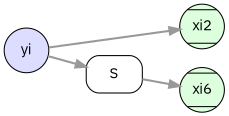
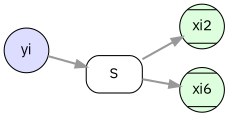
(109, 39) -> (158, 51)
